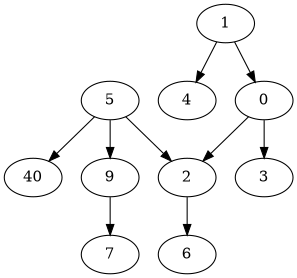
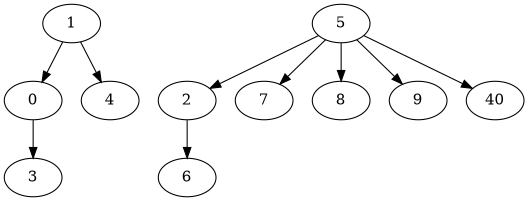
none -> (341, 101)
(230, 135) -> none
(110, 211) -> (307, 58)
